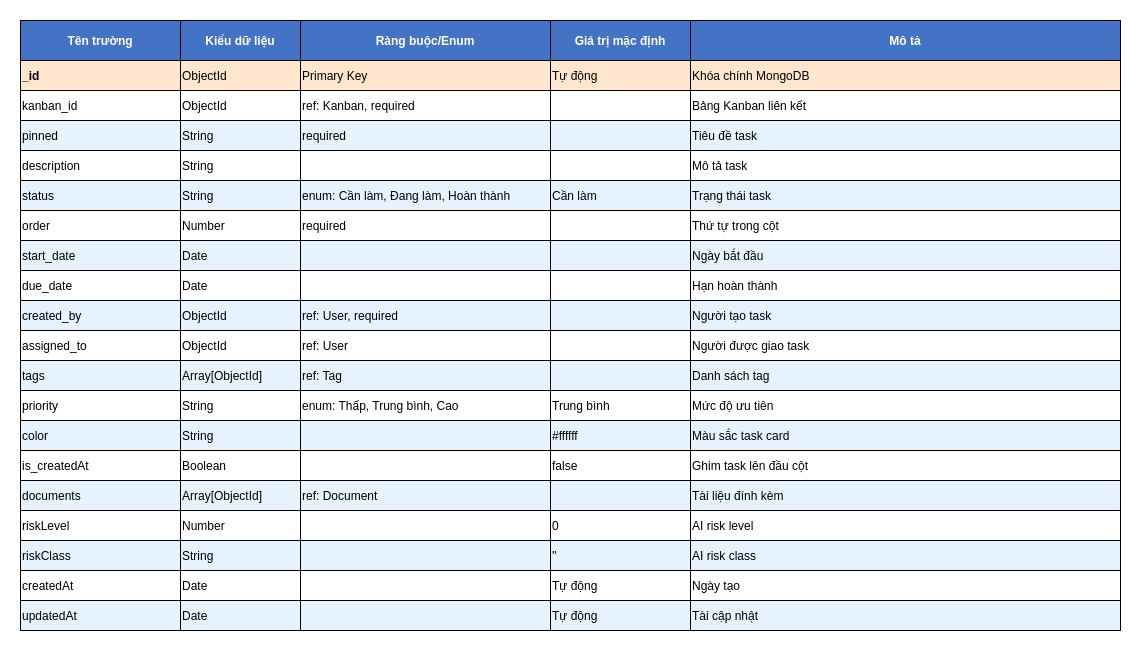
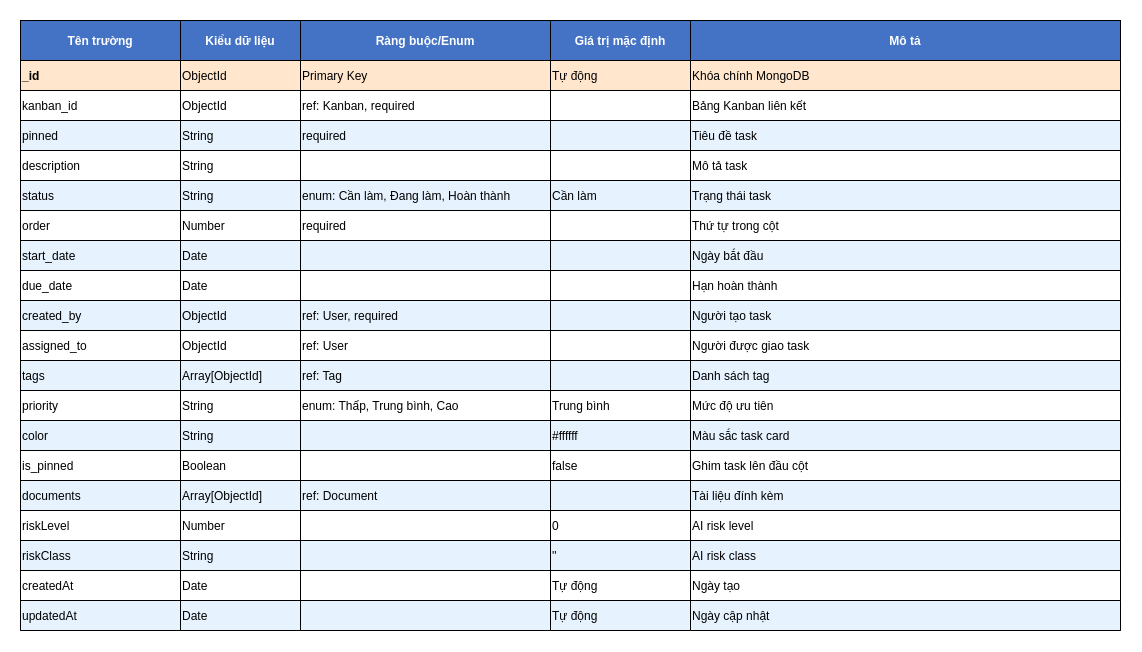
(61, 466) -> (49, 466)
(728, 616) -> (733, 616)
